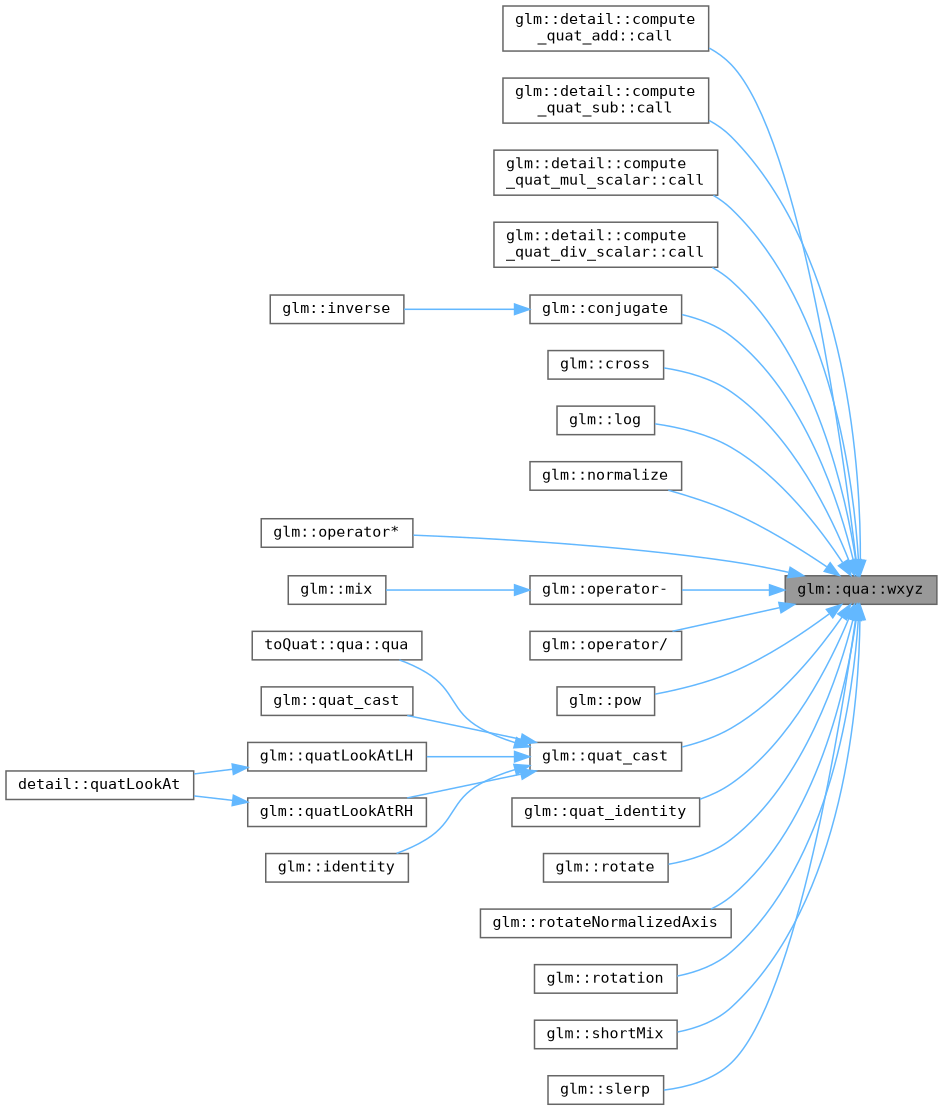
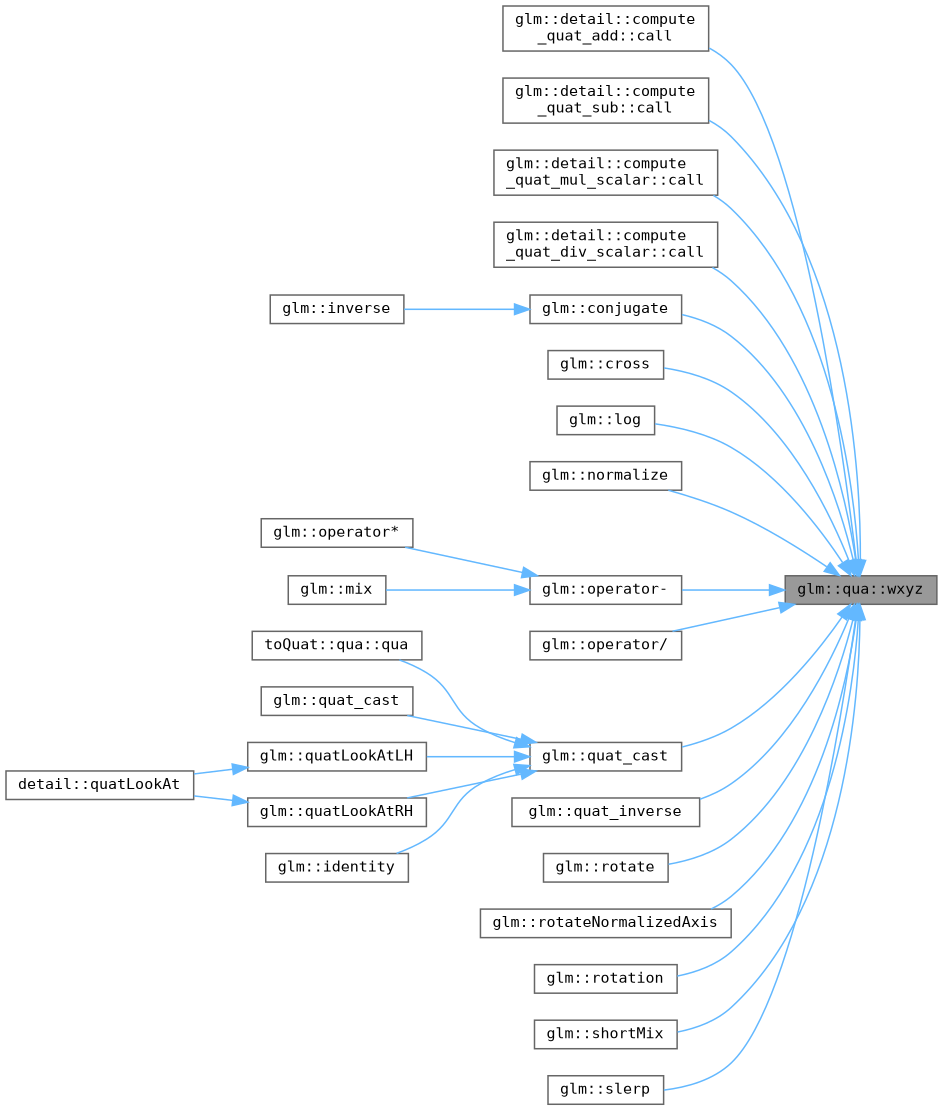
(602, 547) -> (464, 560)
(606, 701) -> none
(606, 812) -> (606, 812)
